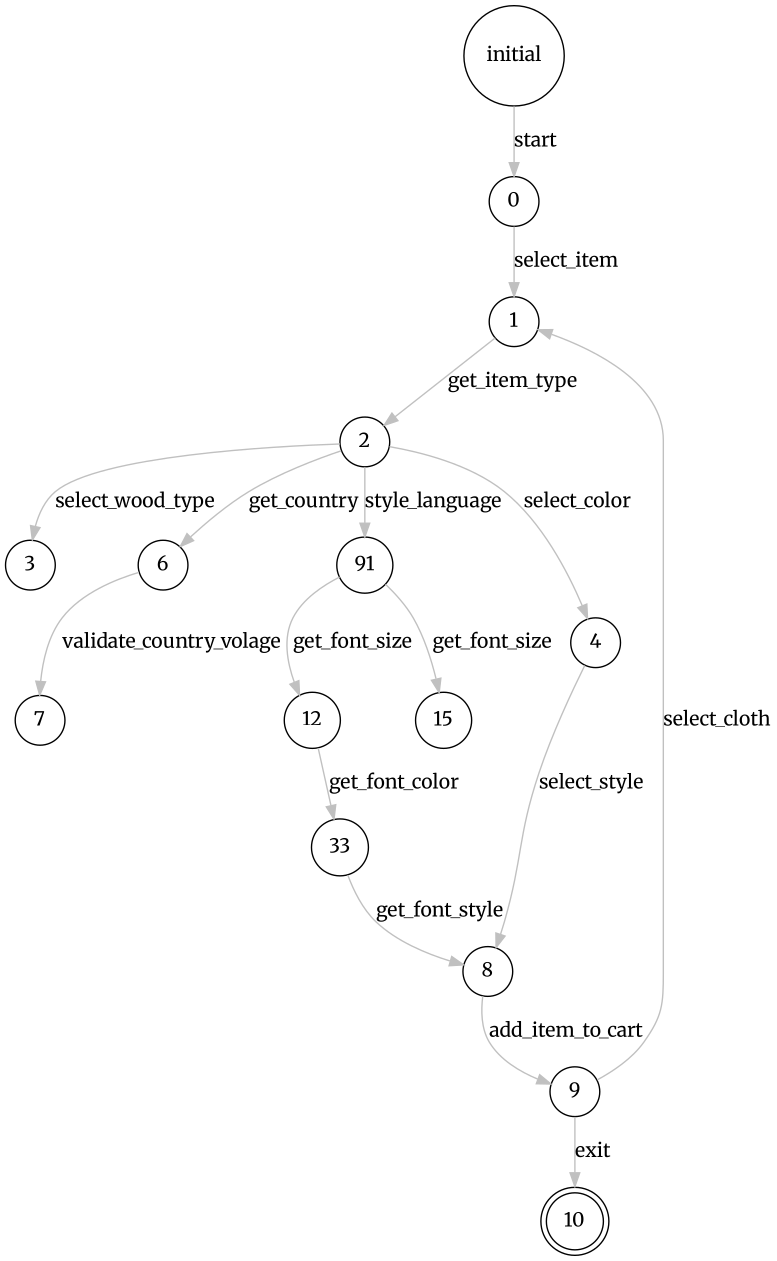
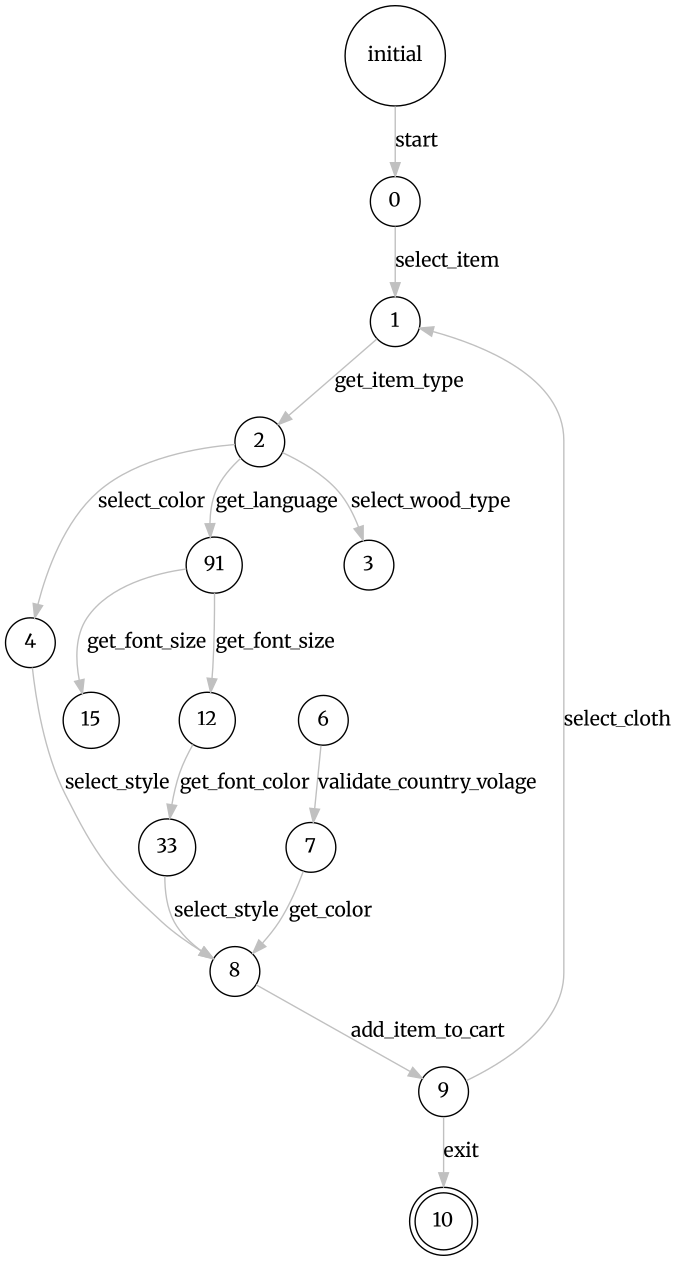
(261, 485) -> none
(434, 502) -> (277, 502)
none -> (286, 909)
(440, 911) -> (227, 911)
